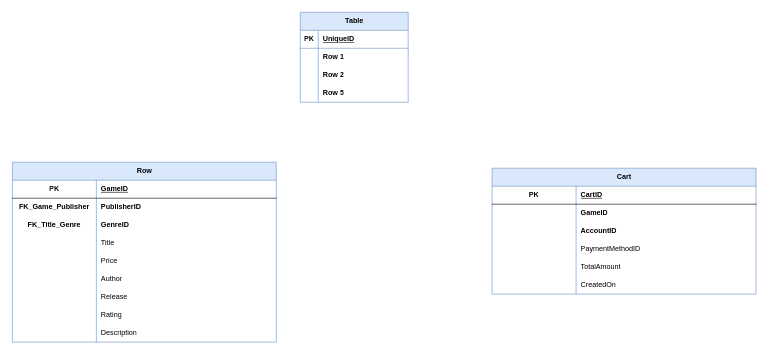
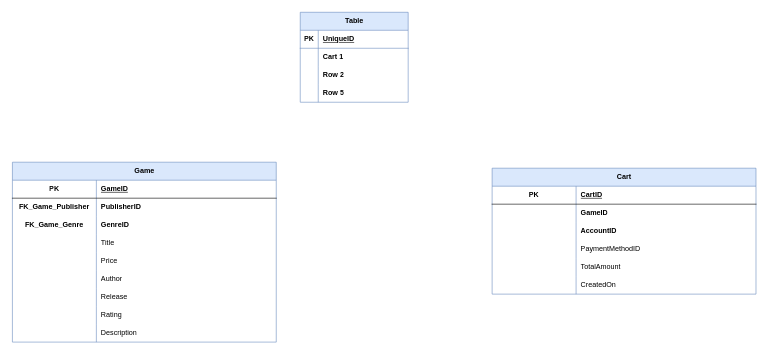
(332, 57) -> (334, 57)
(145, 171) -> (145, 171)
(54, 225) -> (54, 225)
